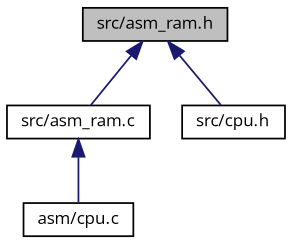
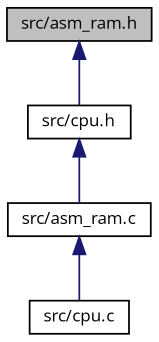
(111, 80) -> (79, 180)
(78, 220) -> (79, 317)
